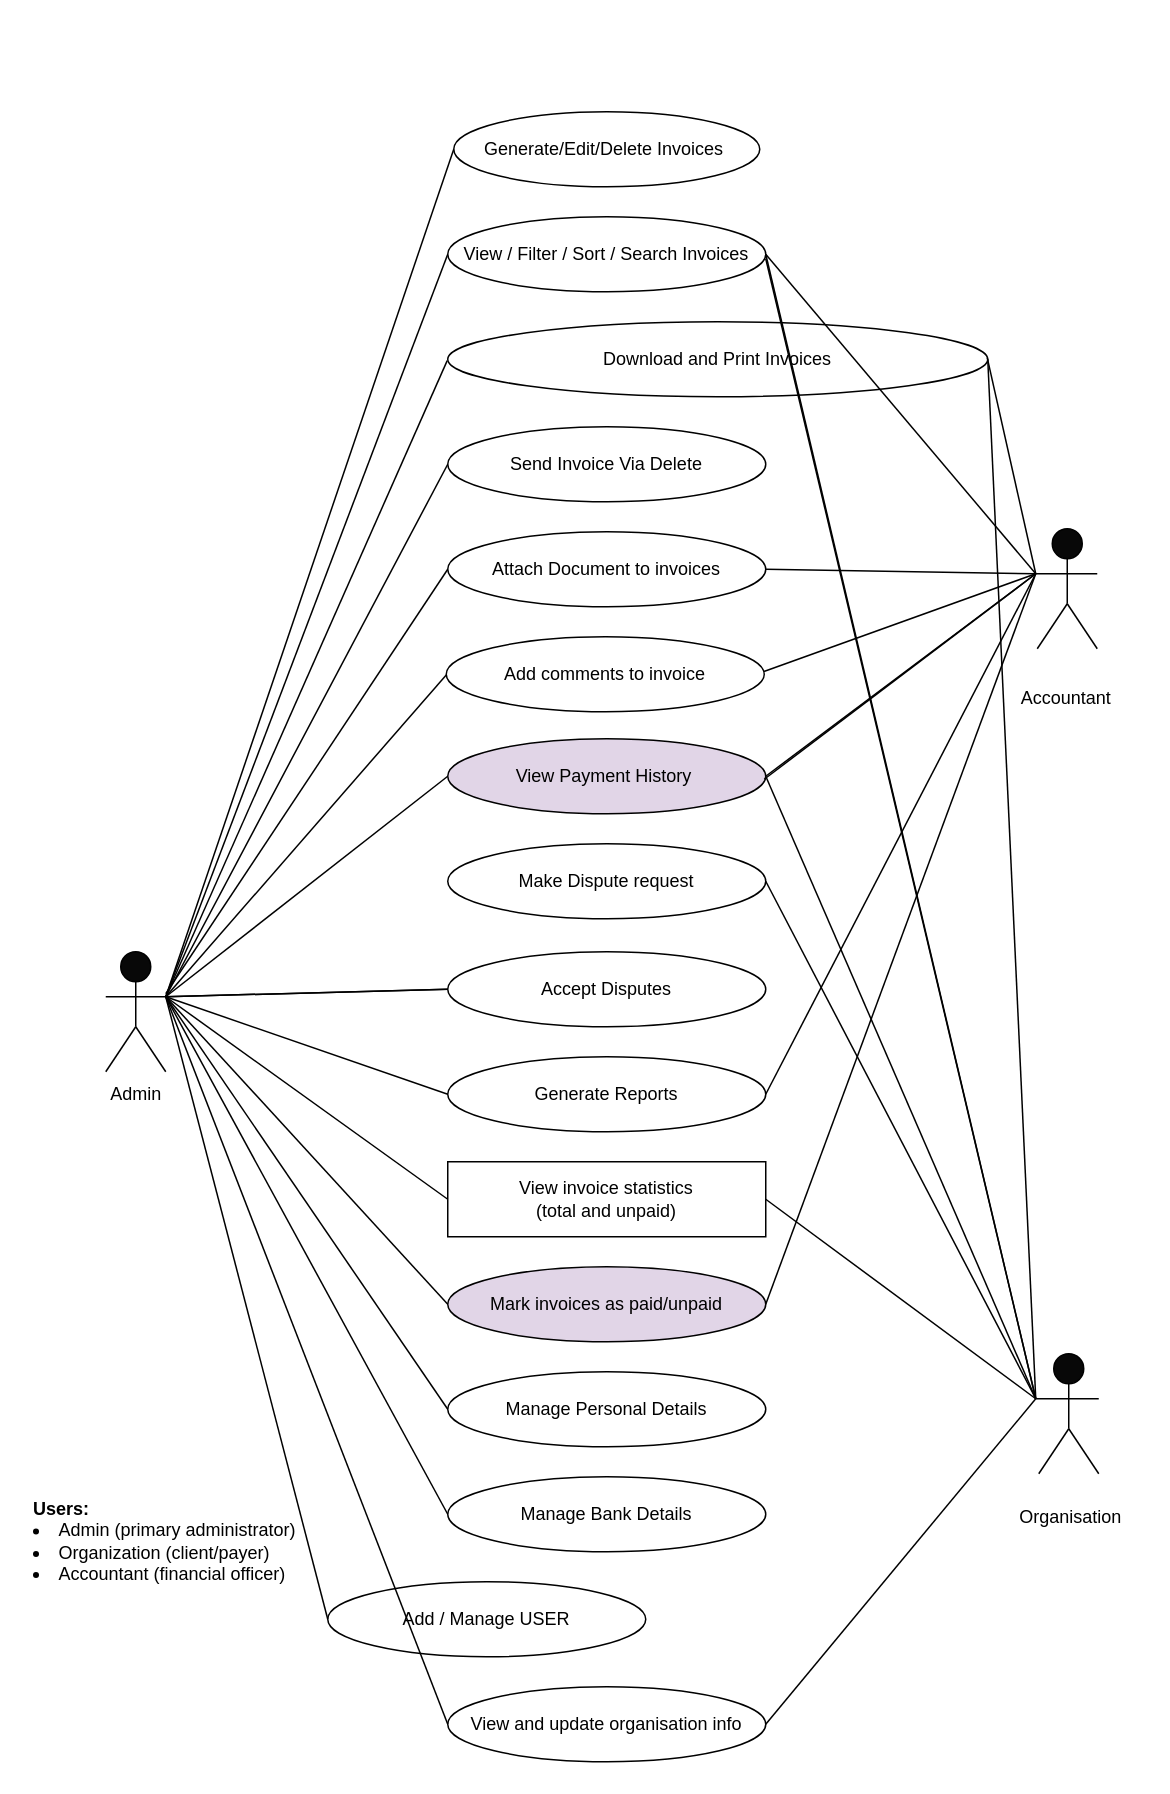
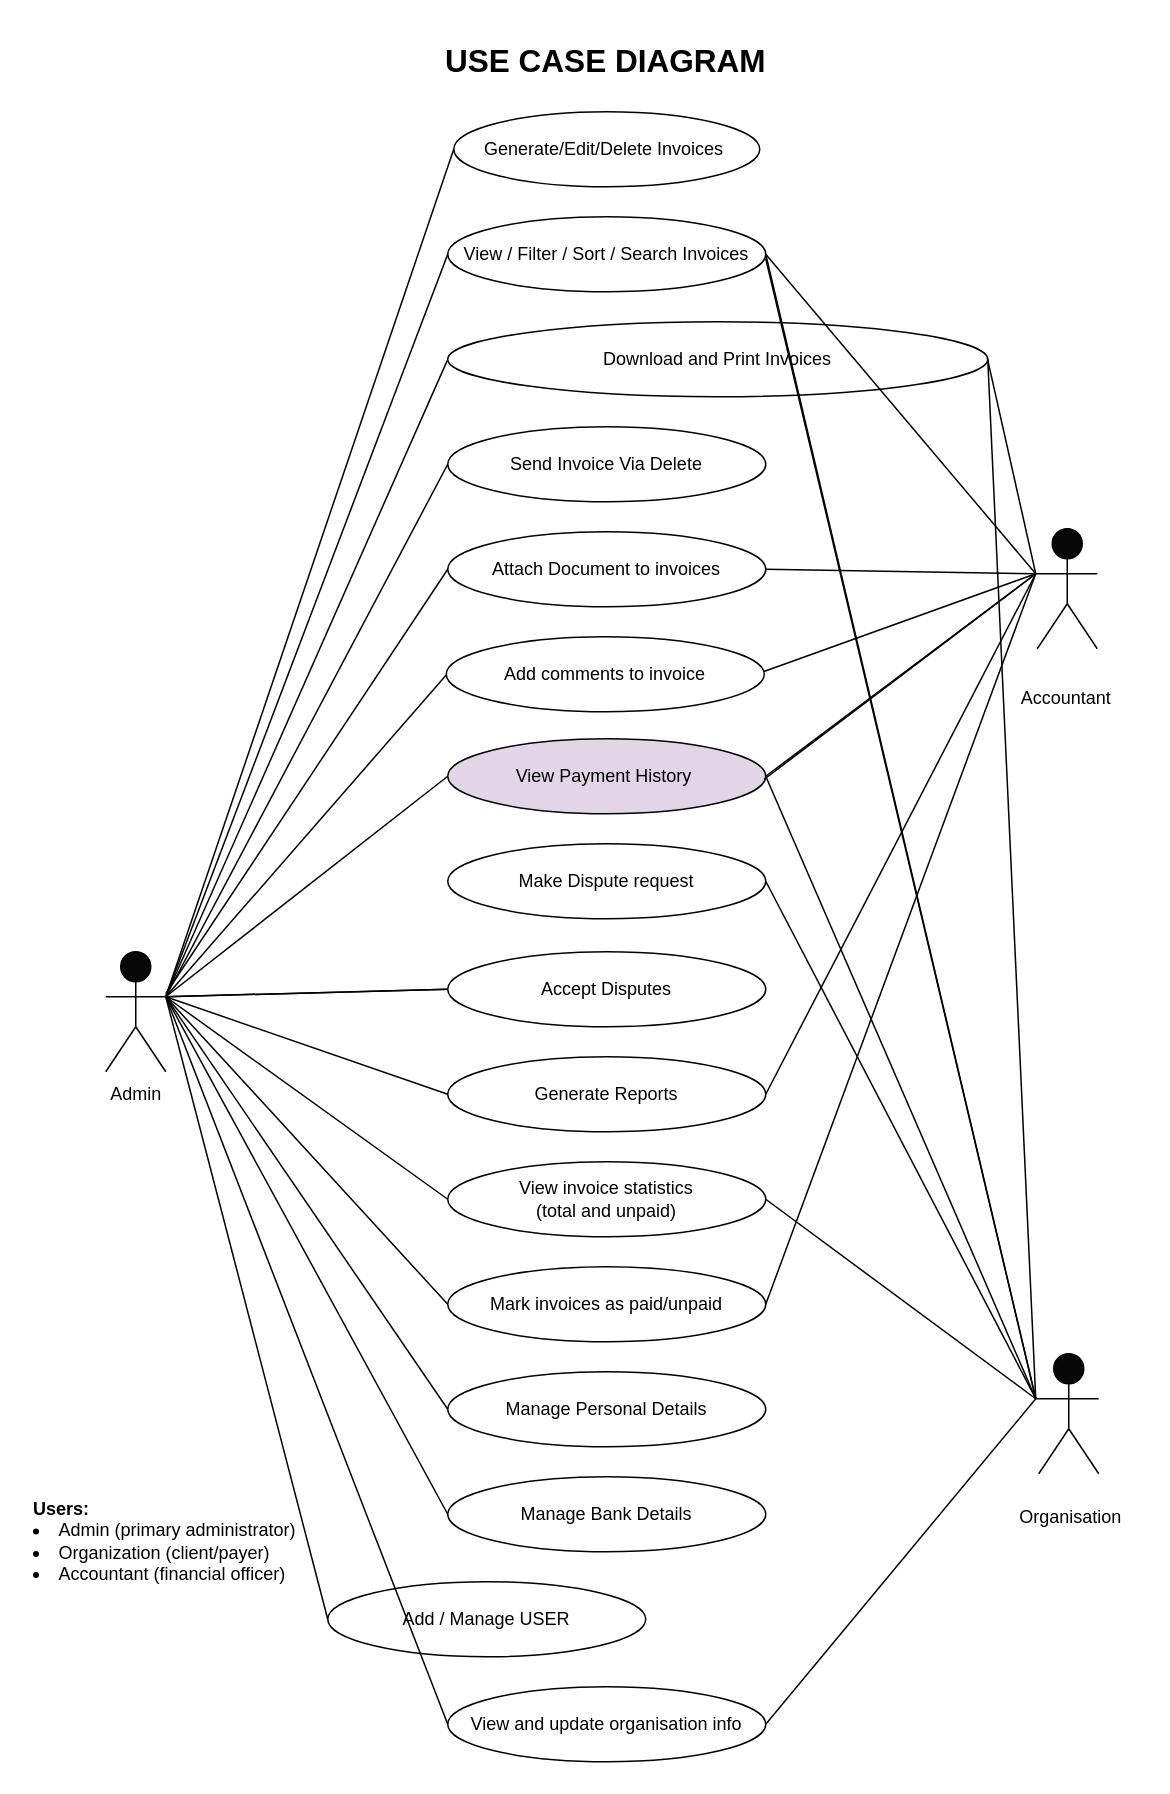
none -> (605, 61)
(607, 1199) -> (607, 1199)
(607, 1304) -> (607, 1304)
